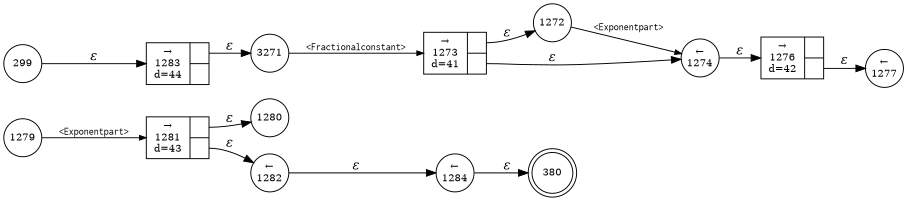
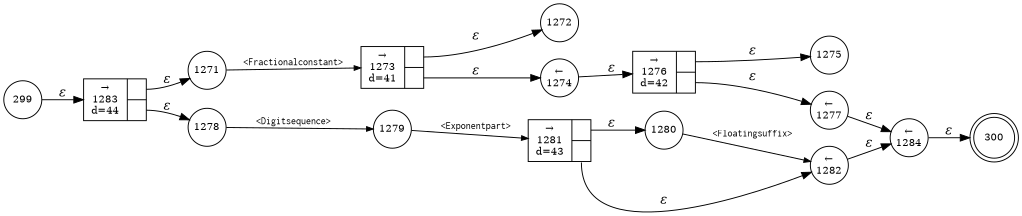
(623, 40) -> none
(270, 53) -> (207, 70)
none -> (829, 55)
none -> (865, 122)
none -> (207, 127)
none -> (743, 147)
(552, 173) -> (994, 138)
